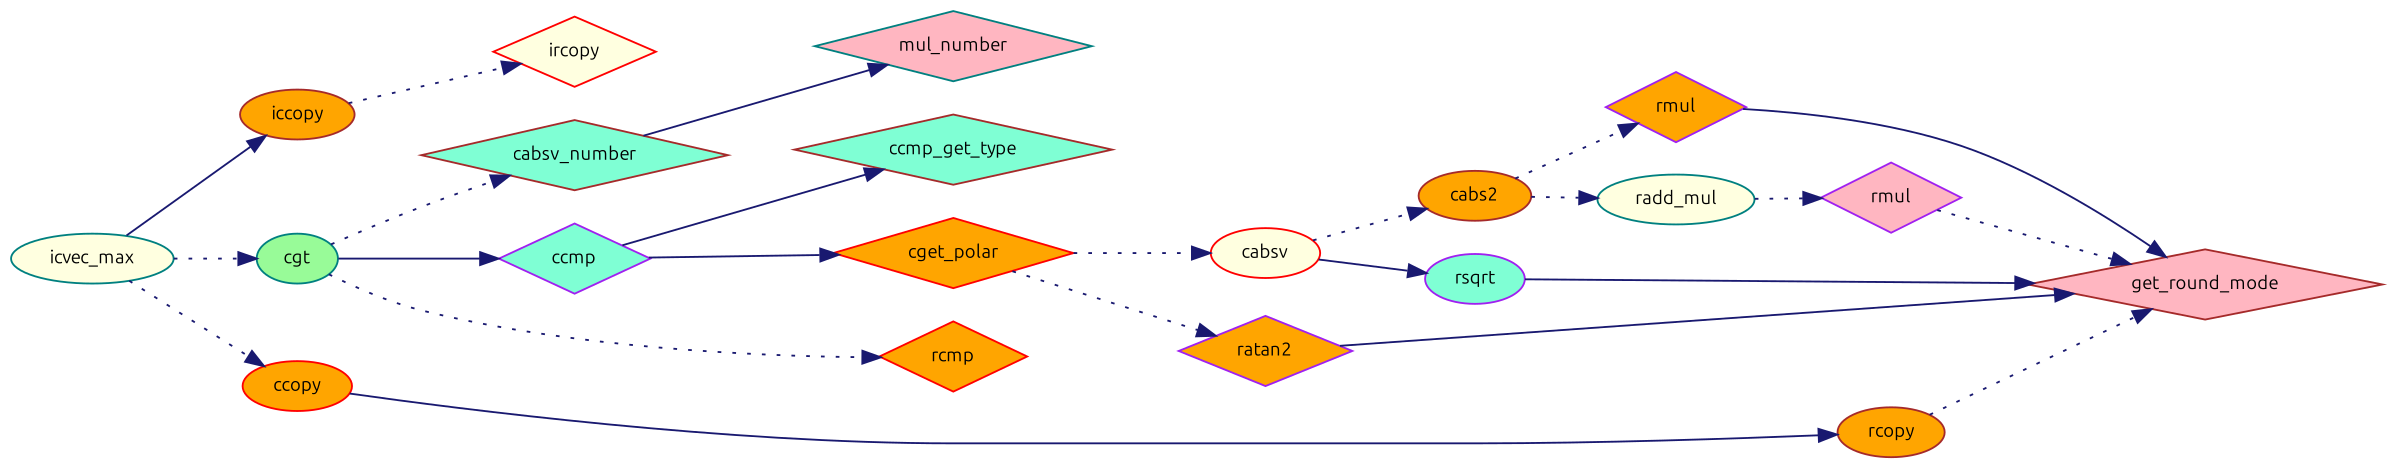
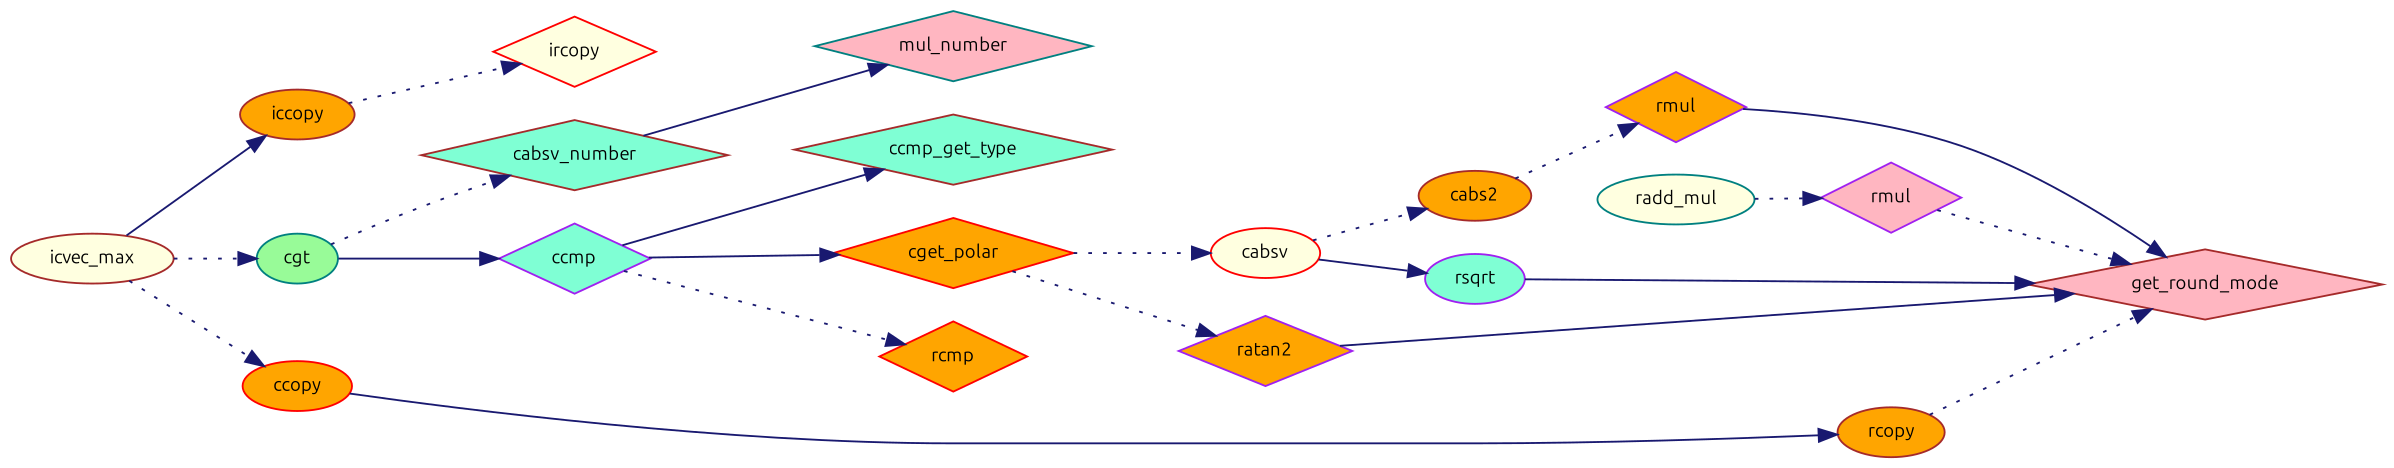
(1555, 197) -> none
(92, 259) -> (92, 259)
(591, 340) -> (755, 305)
